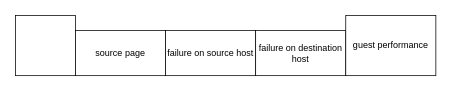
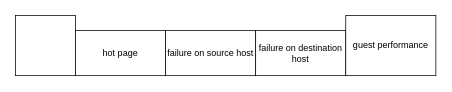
(120, 53) -> (120, 53)
